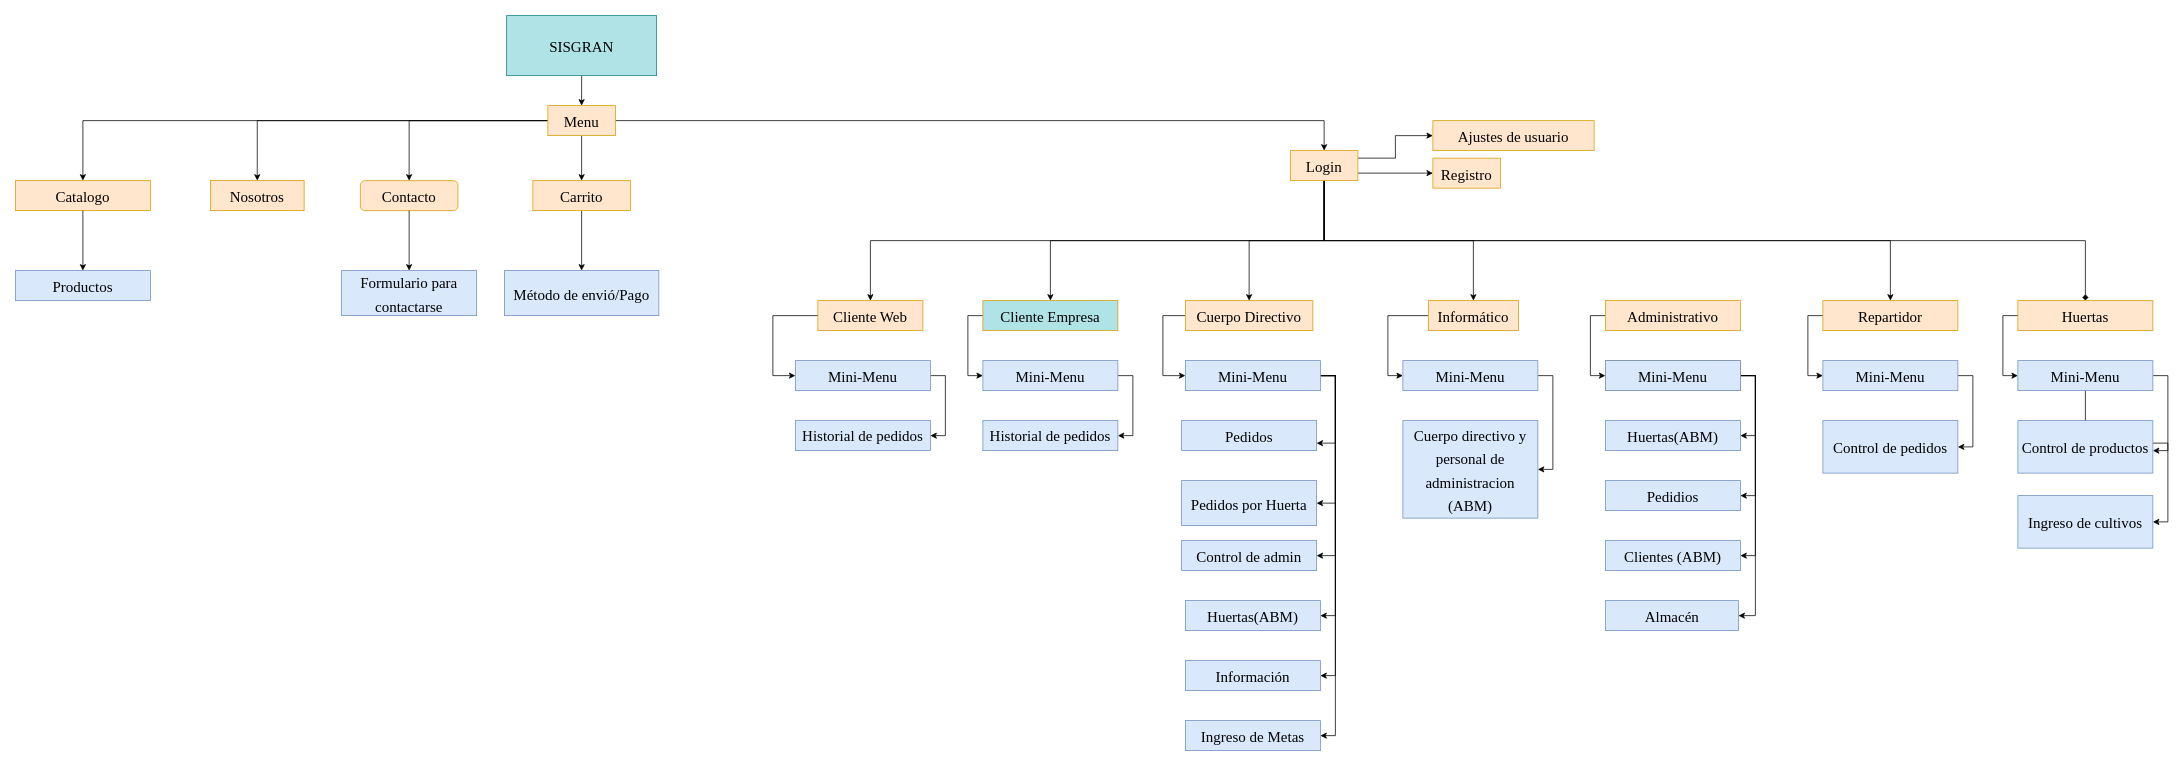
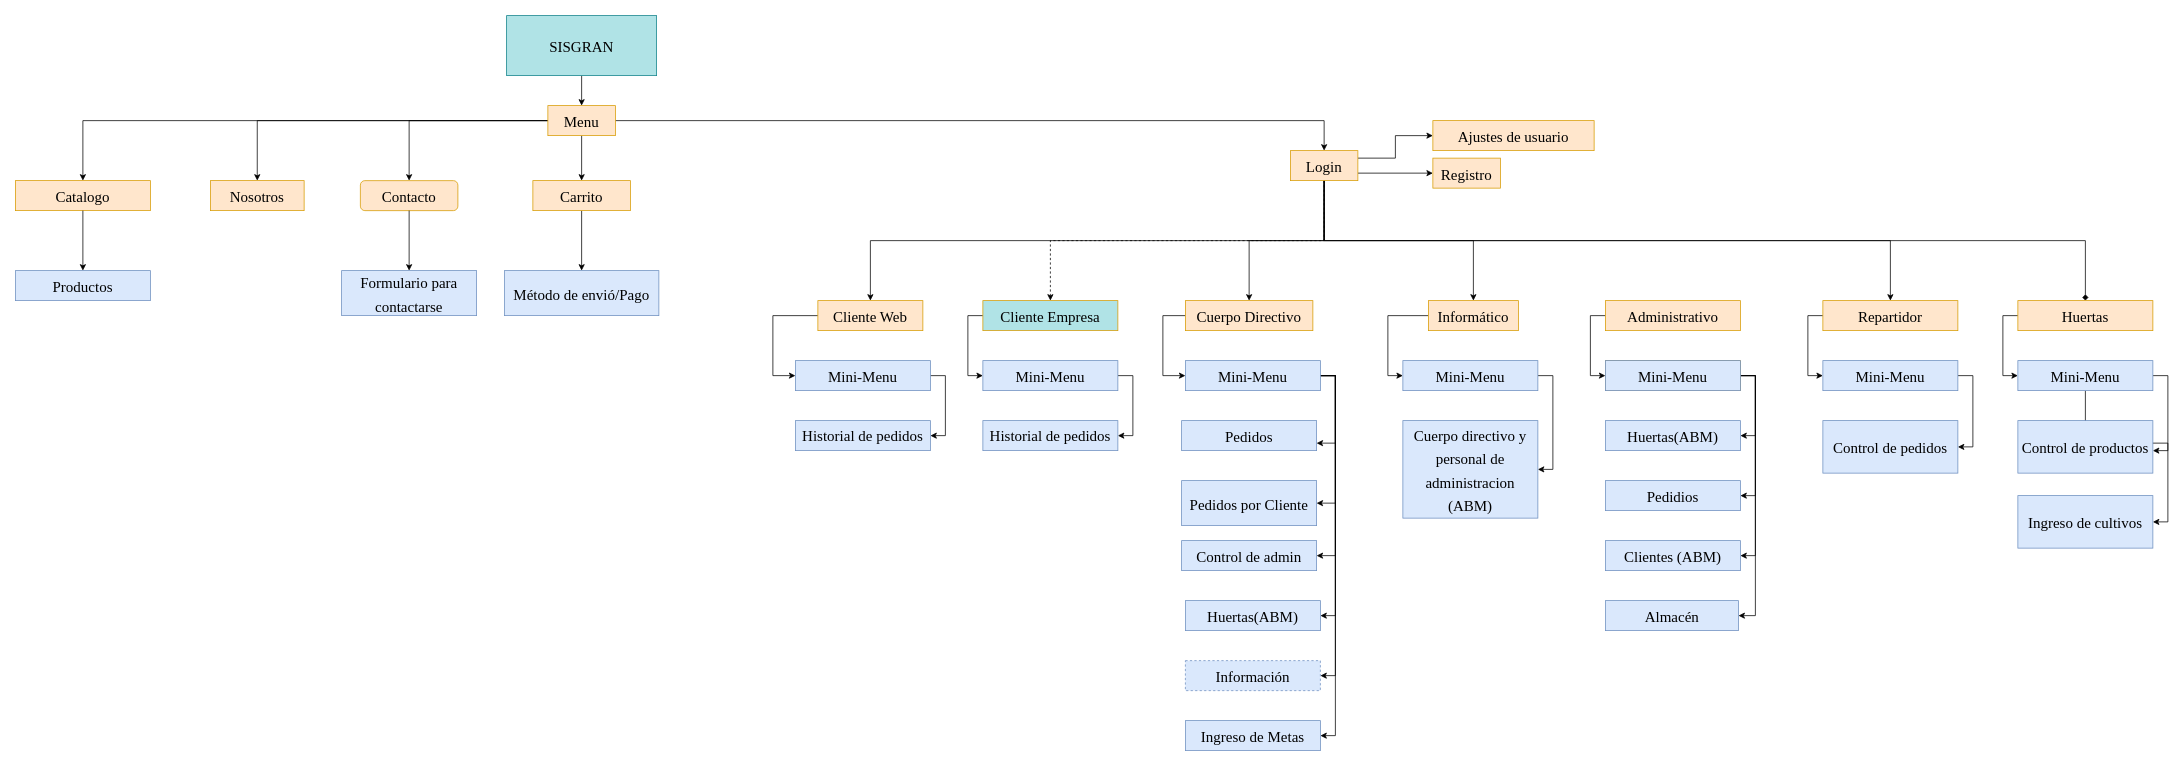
(1050, 268) -> (1050, 268)
(1249, 503) -> (1249, 503)
(1253, 675) -> (1253, 675)
